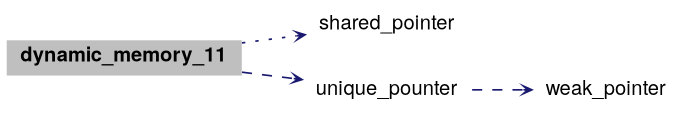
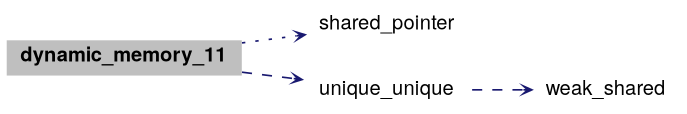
(387, 90) -> (387, 90)
(606, 90) -> (606, 90)
